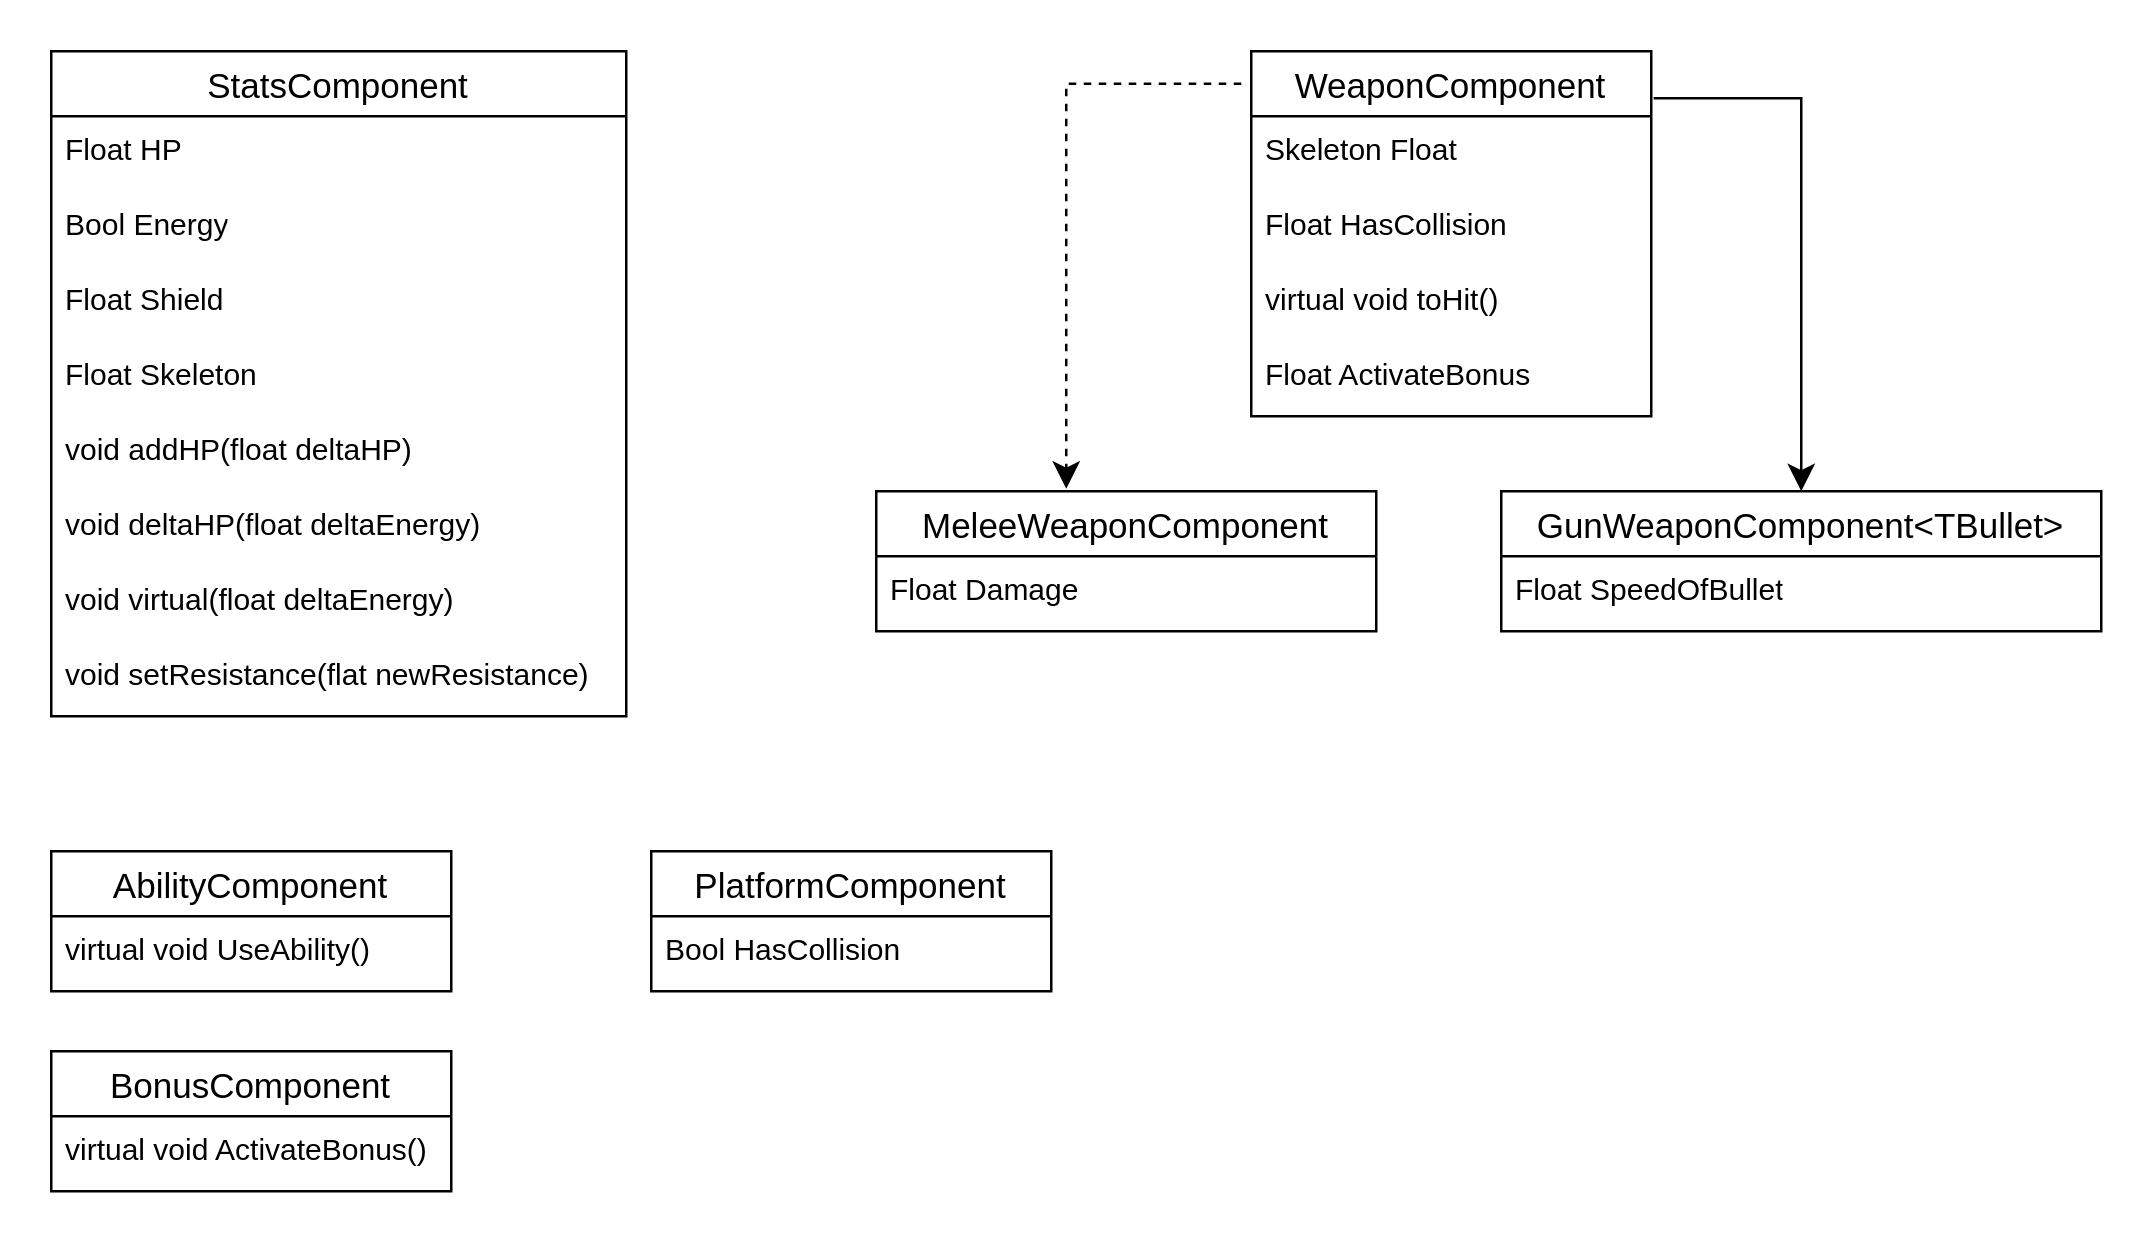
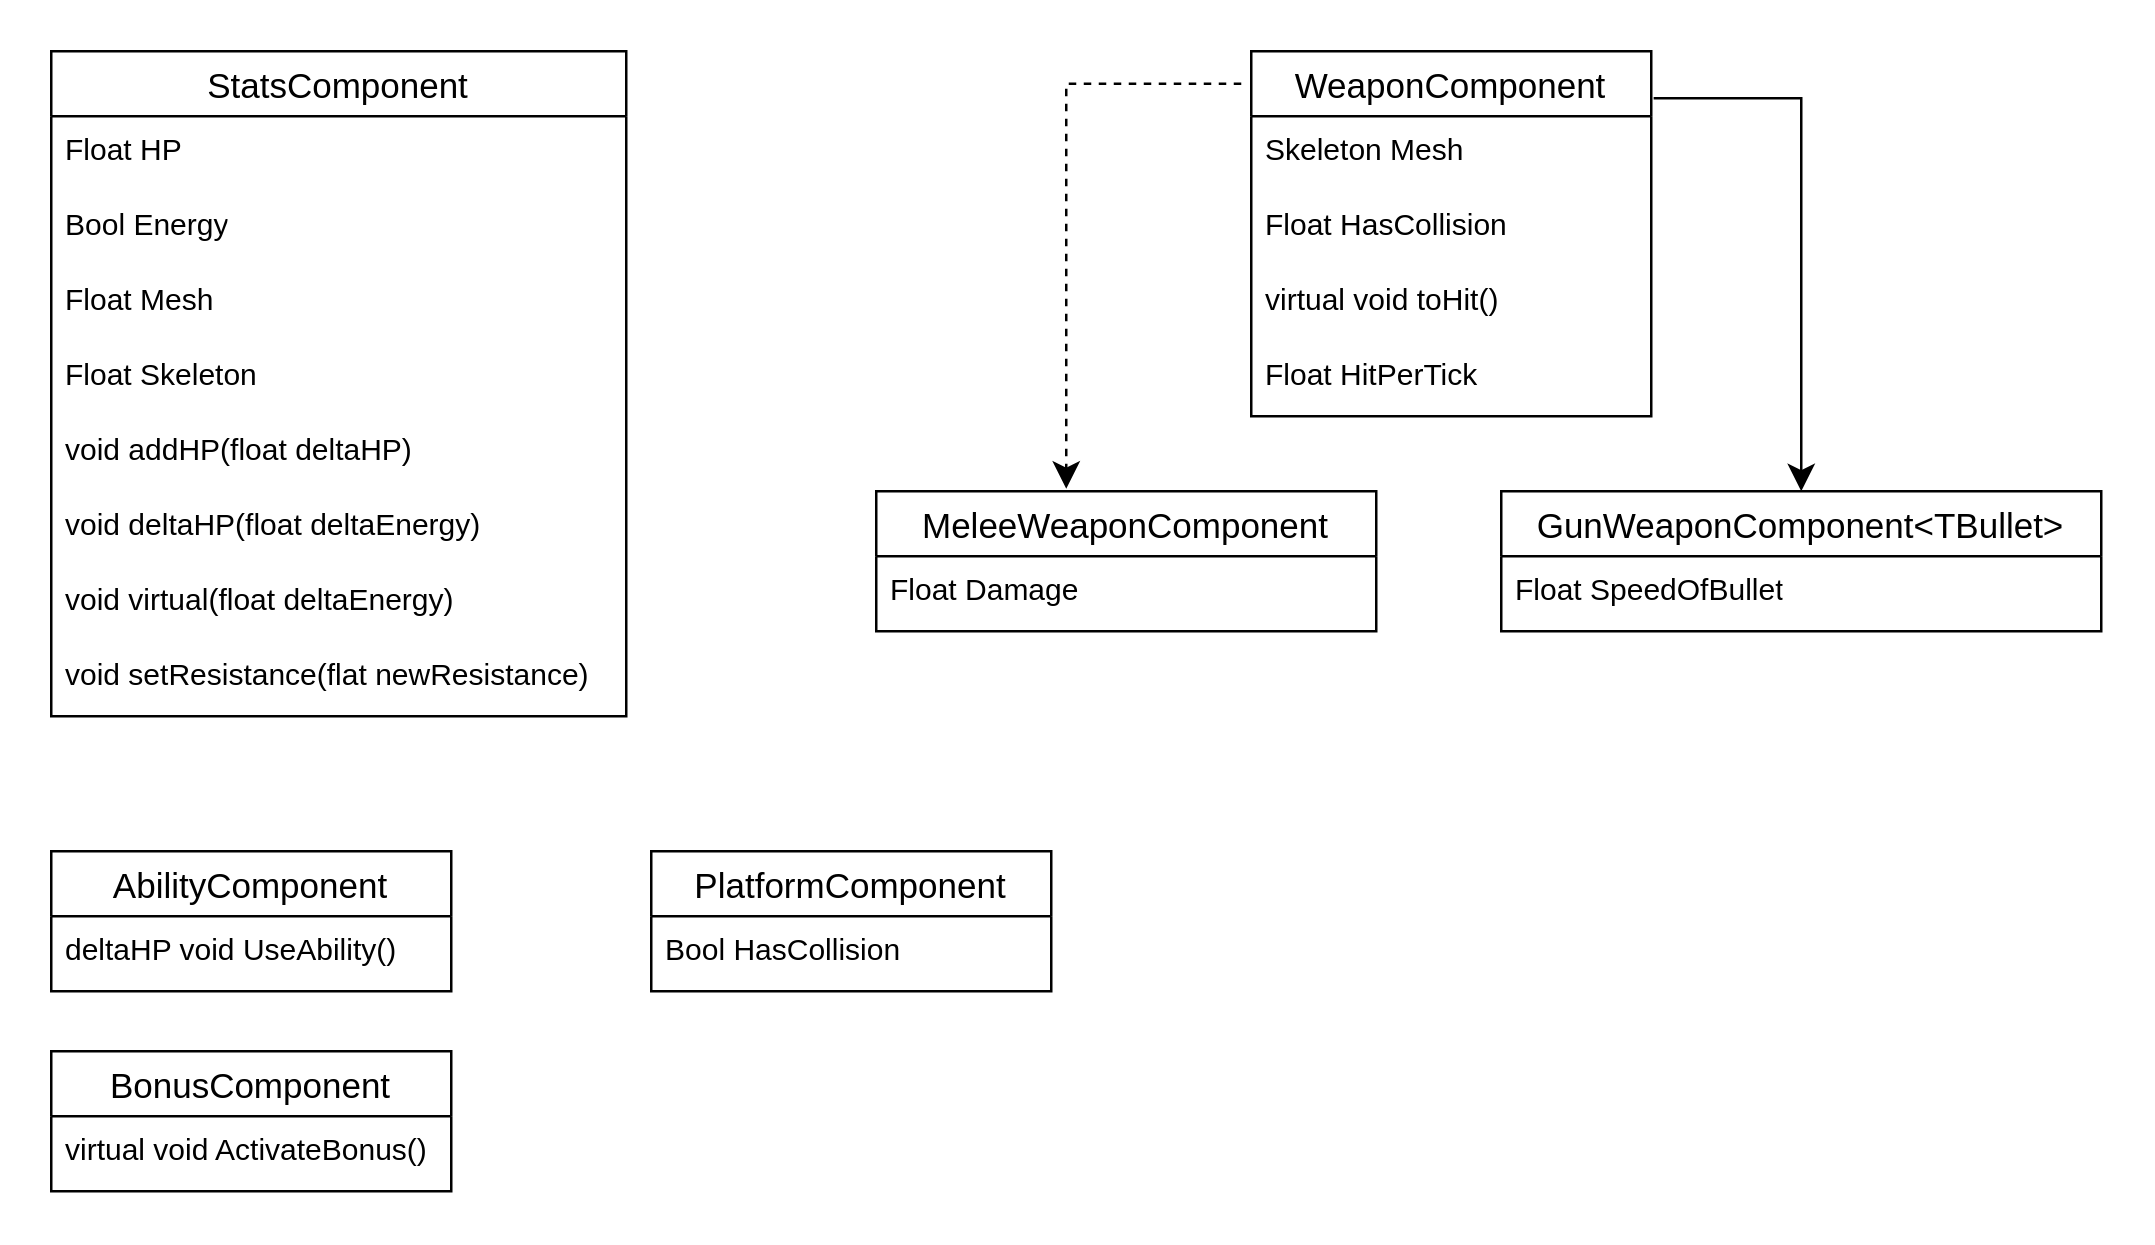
(1372, 152) -> (1368, 152)
(151, 302) -> (142, 302)
(1414, 377) -> (1385, 377)
(245, 952) -> (249, 952)
